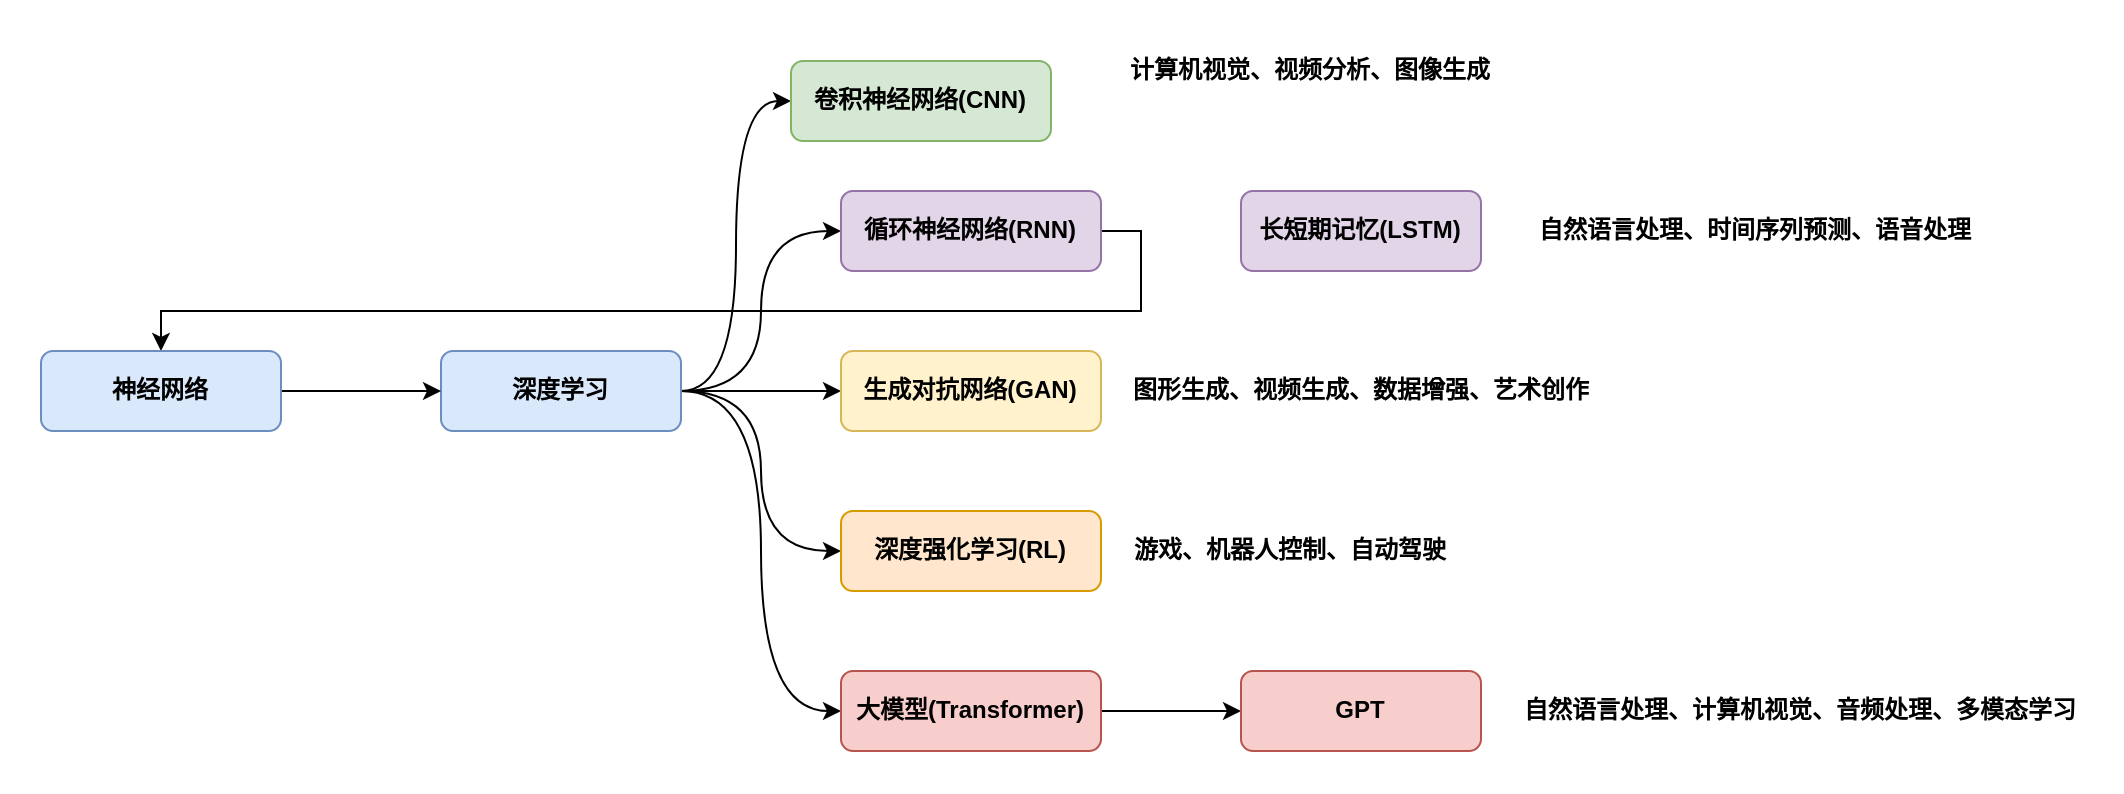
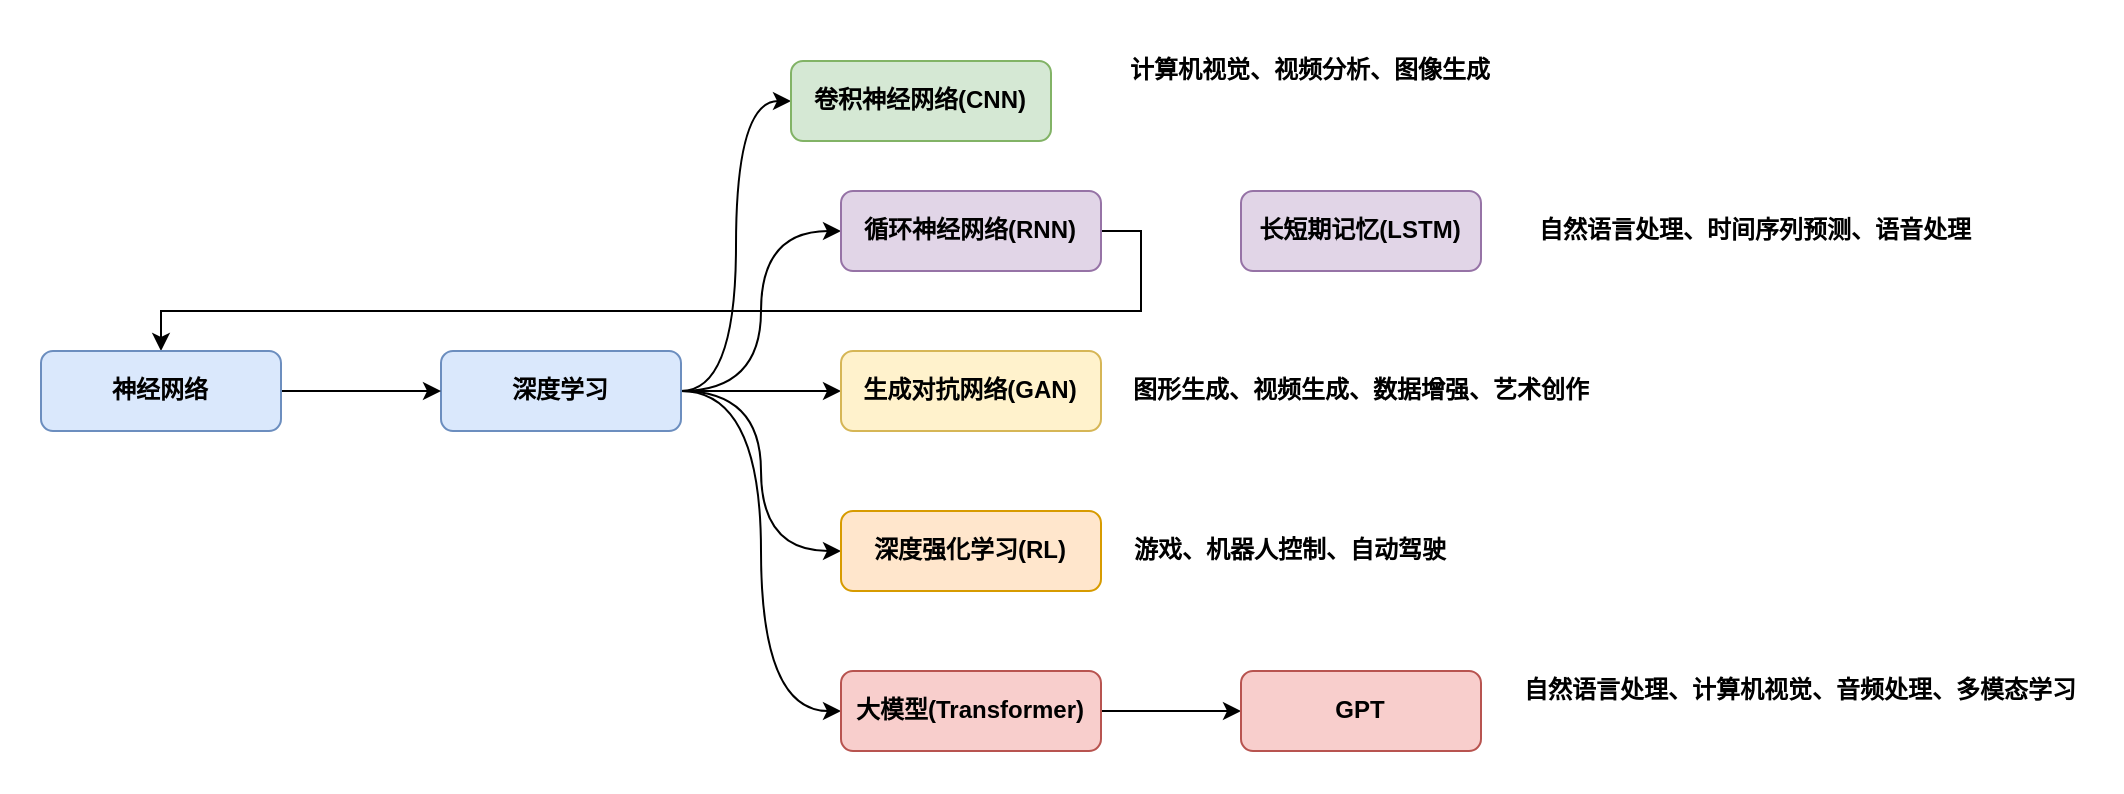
(1801, 711) -> (1801, 691)
